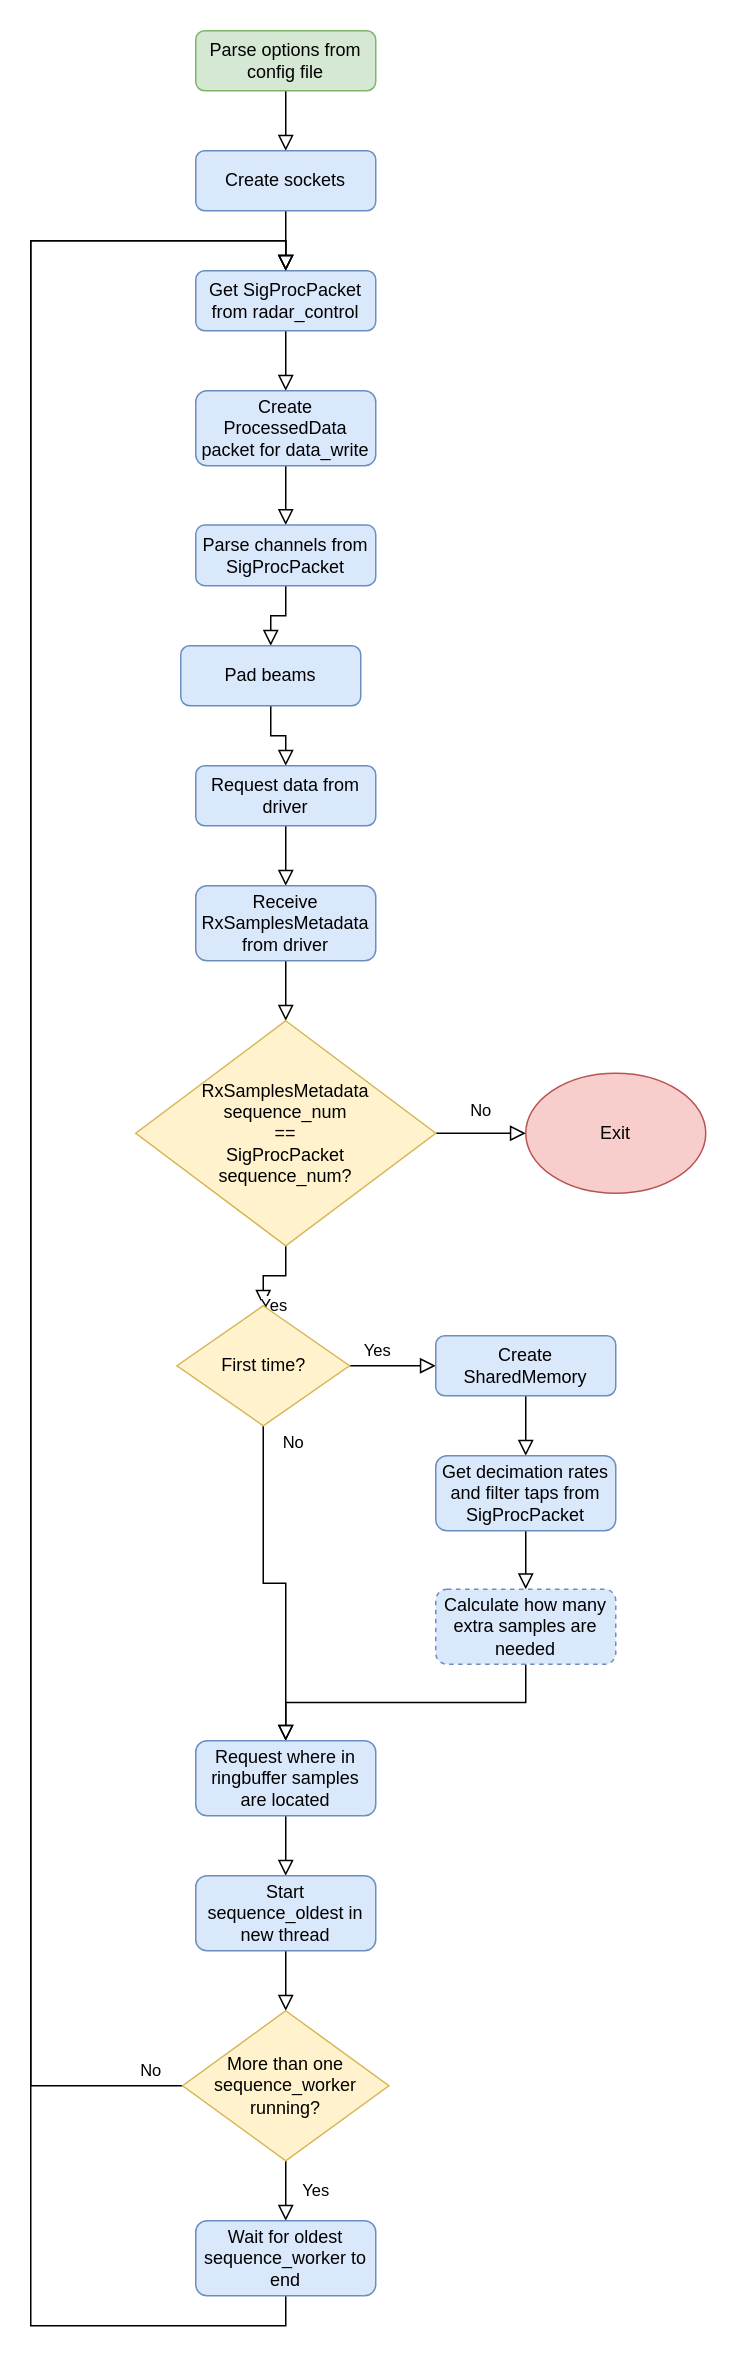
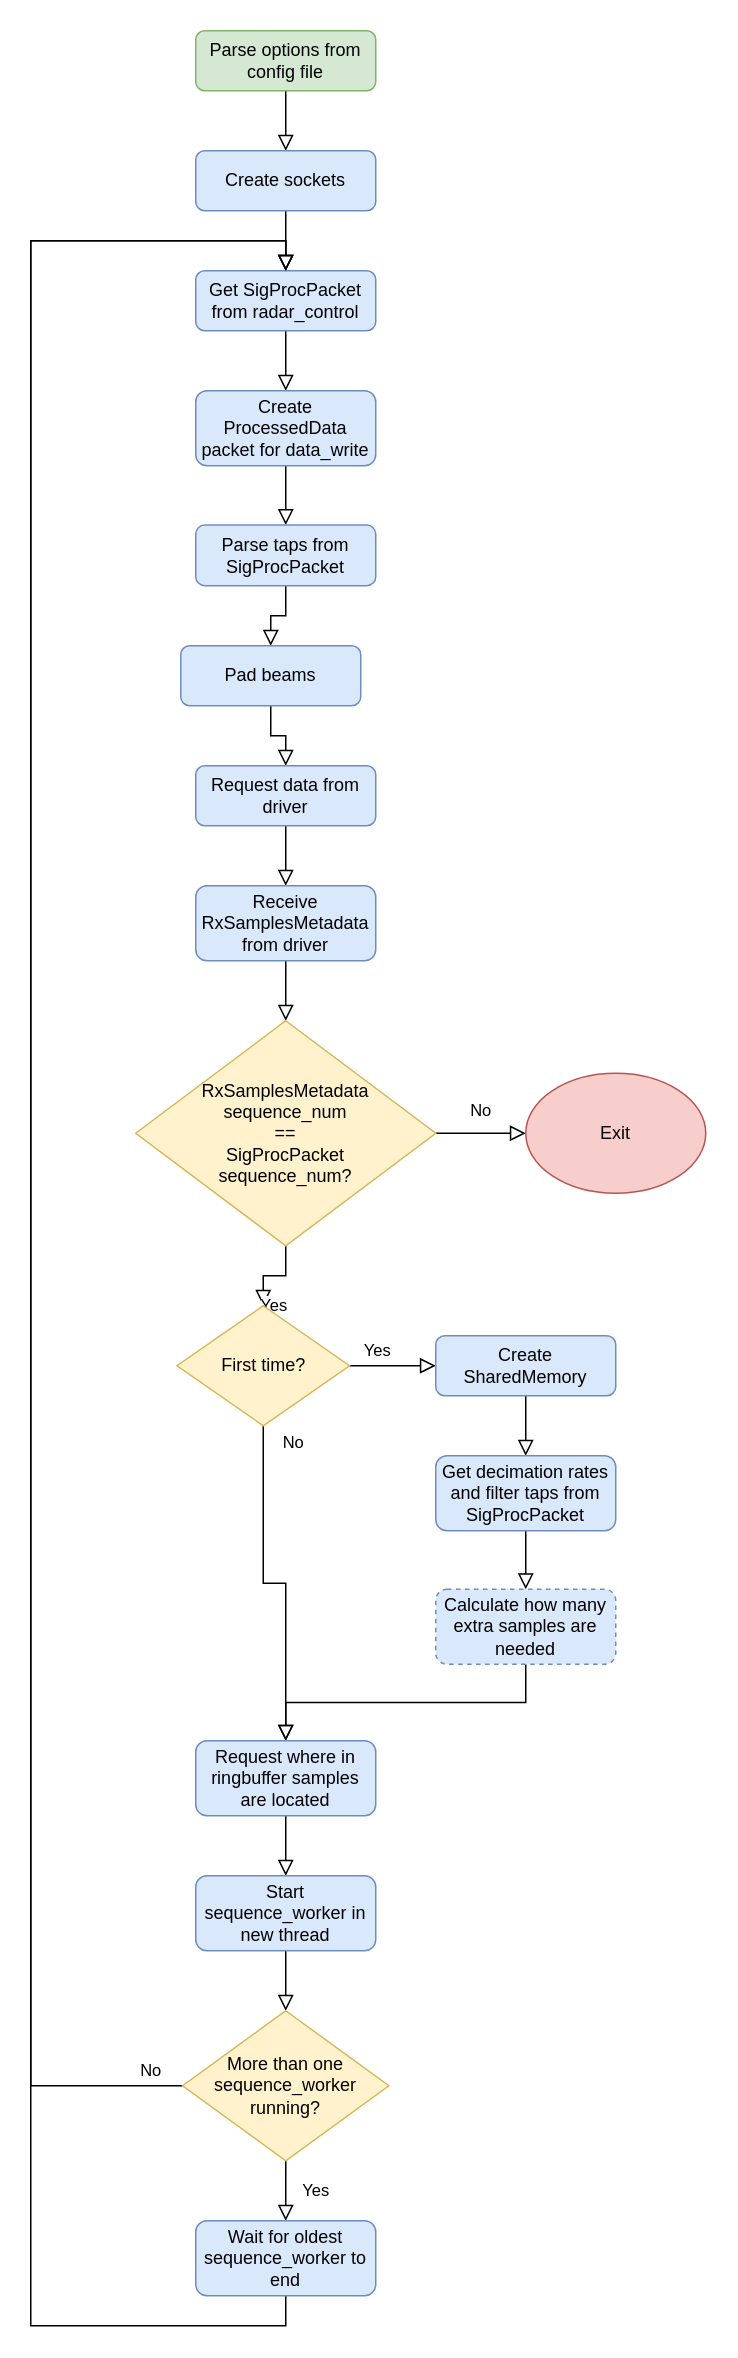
(286, 556) -> (286, 556)
(286, 1913) -> (286, 1913)
